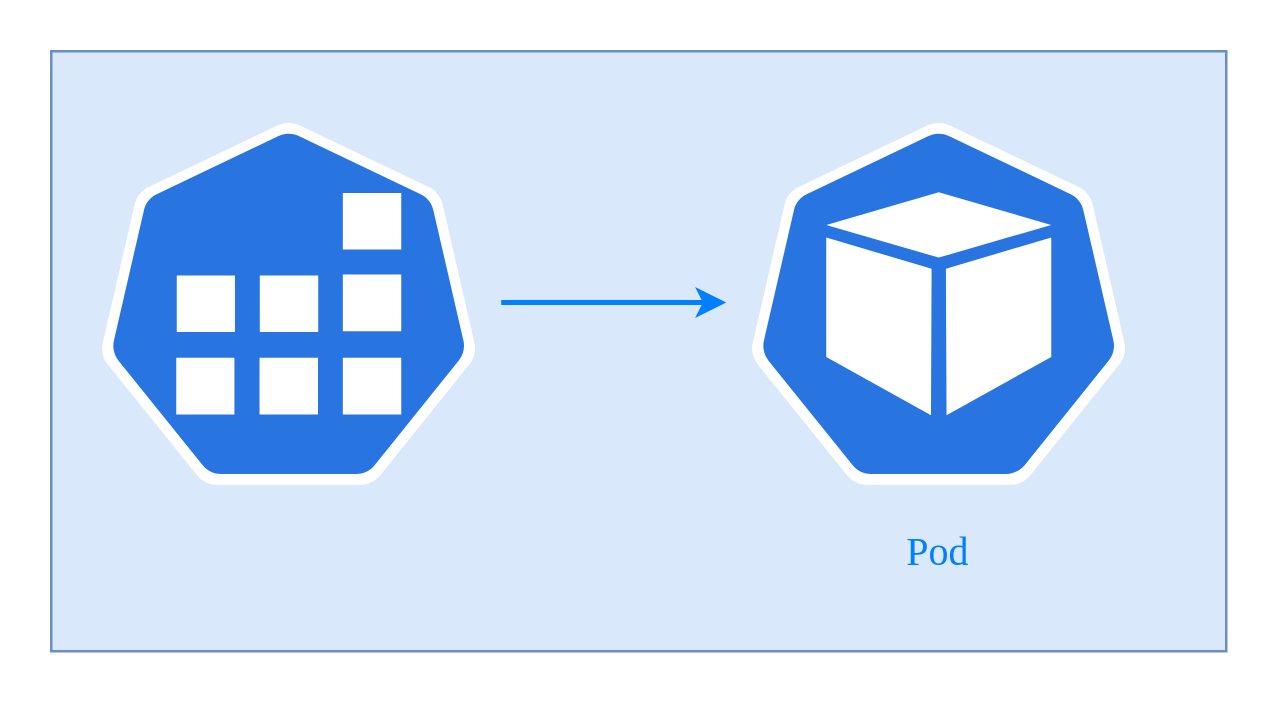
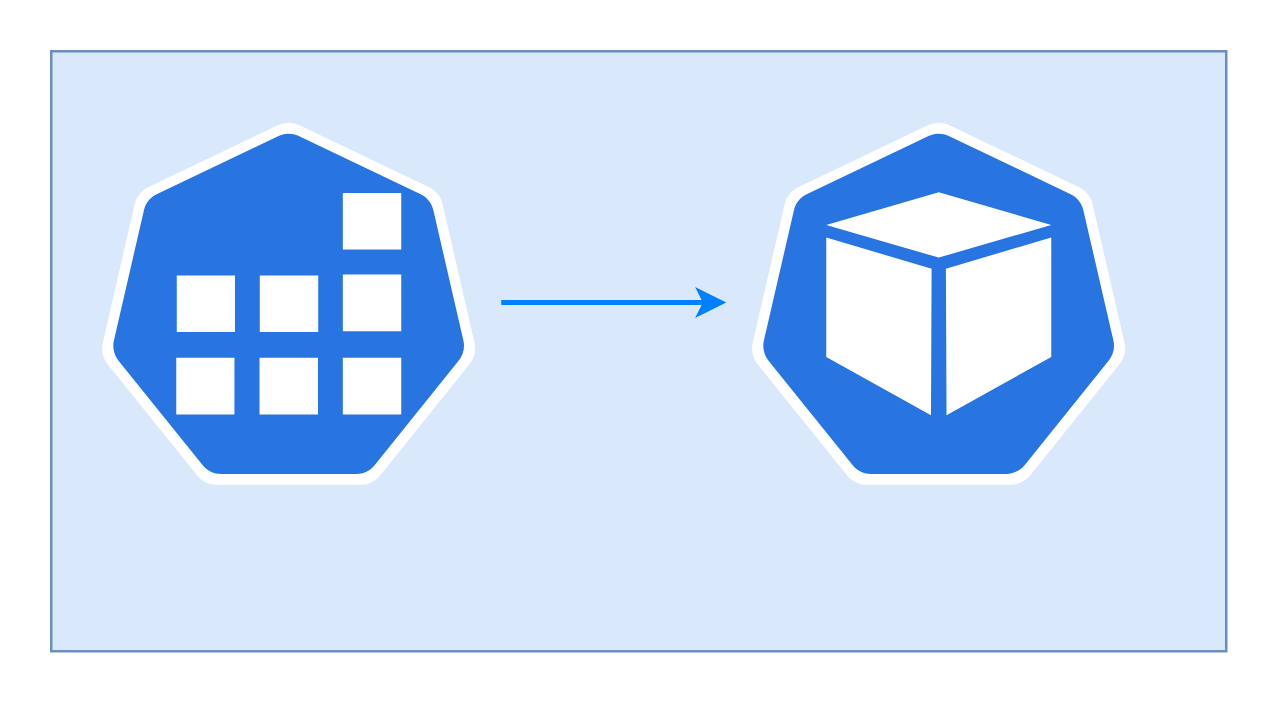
(939, 551) -> none
